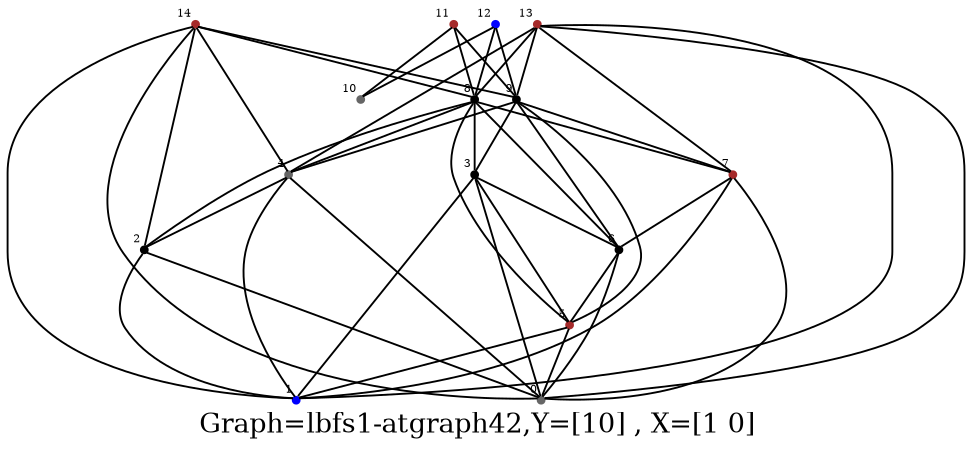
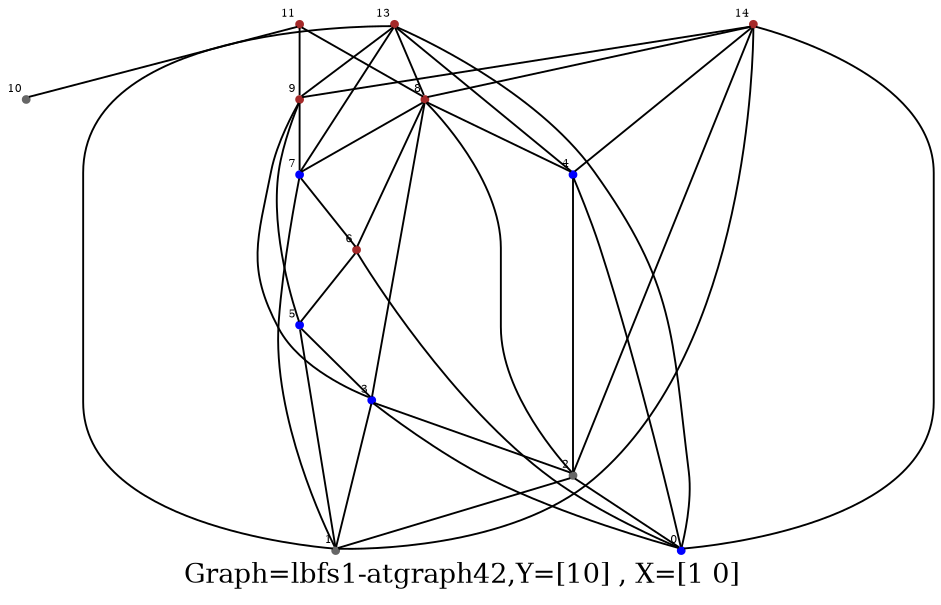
(496, 24) -> none
(475, 99) -> (425, 99)
(516, 99) -> (300, 99)
(402, 137) -> none
(289, 175) -> (573, 175)
(475, 175) -> (372, 400)
(568, 175) -> none
(733, 175) -> (300, 175)
(547, 212) -> (472, 438)
(474, 219) -> none
(144, 250) -> (573, 475)
(619, 250) -> (357, 250)
(244, 276) -> none
(570, 325) -> (300, 325)
(556, 361) -> none
(735, 362) -> none
(296, 400) -> (336, 551)
(541, 400) -> (681, 551)
